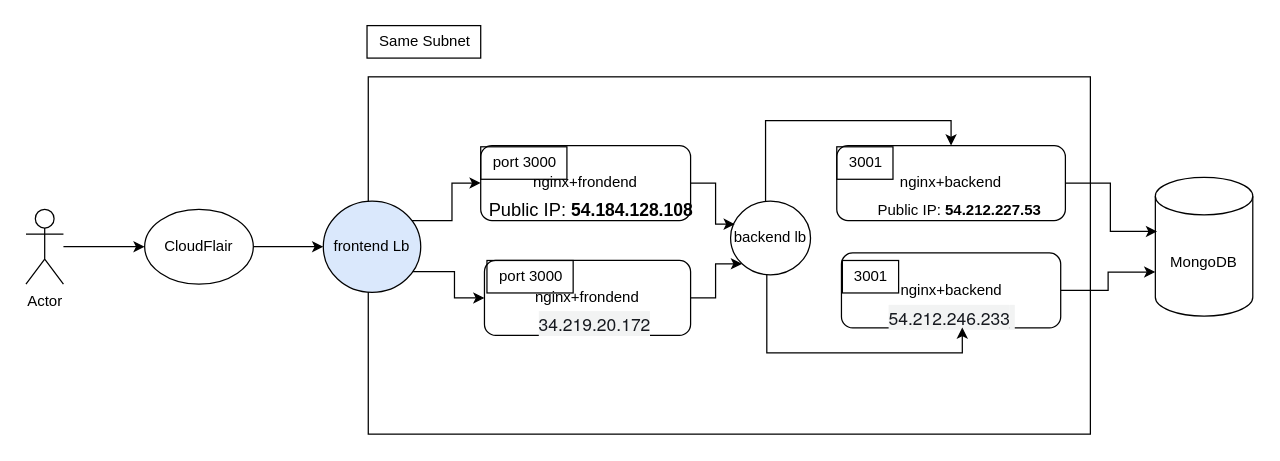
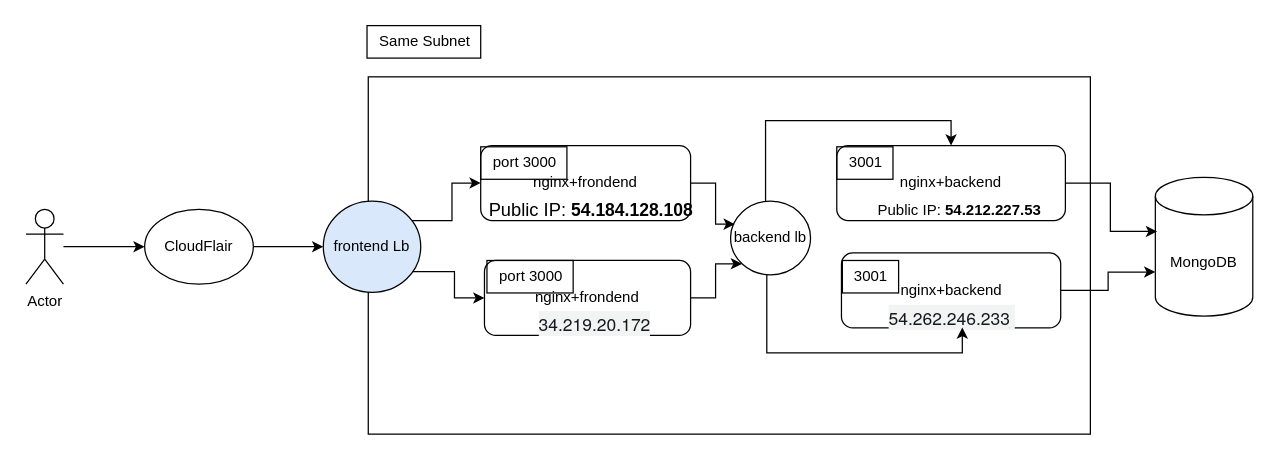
(953, 318) -> (953, 318)
